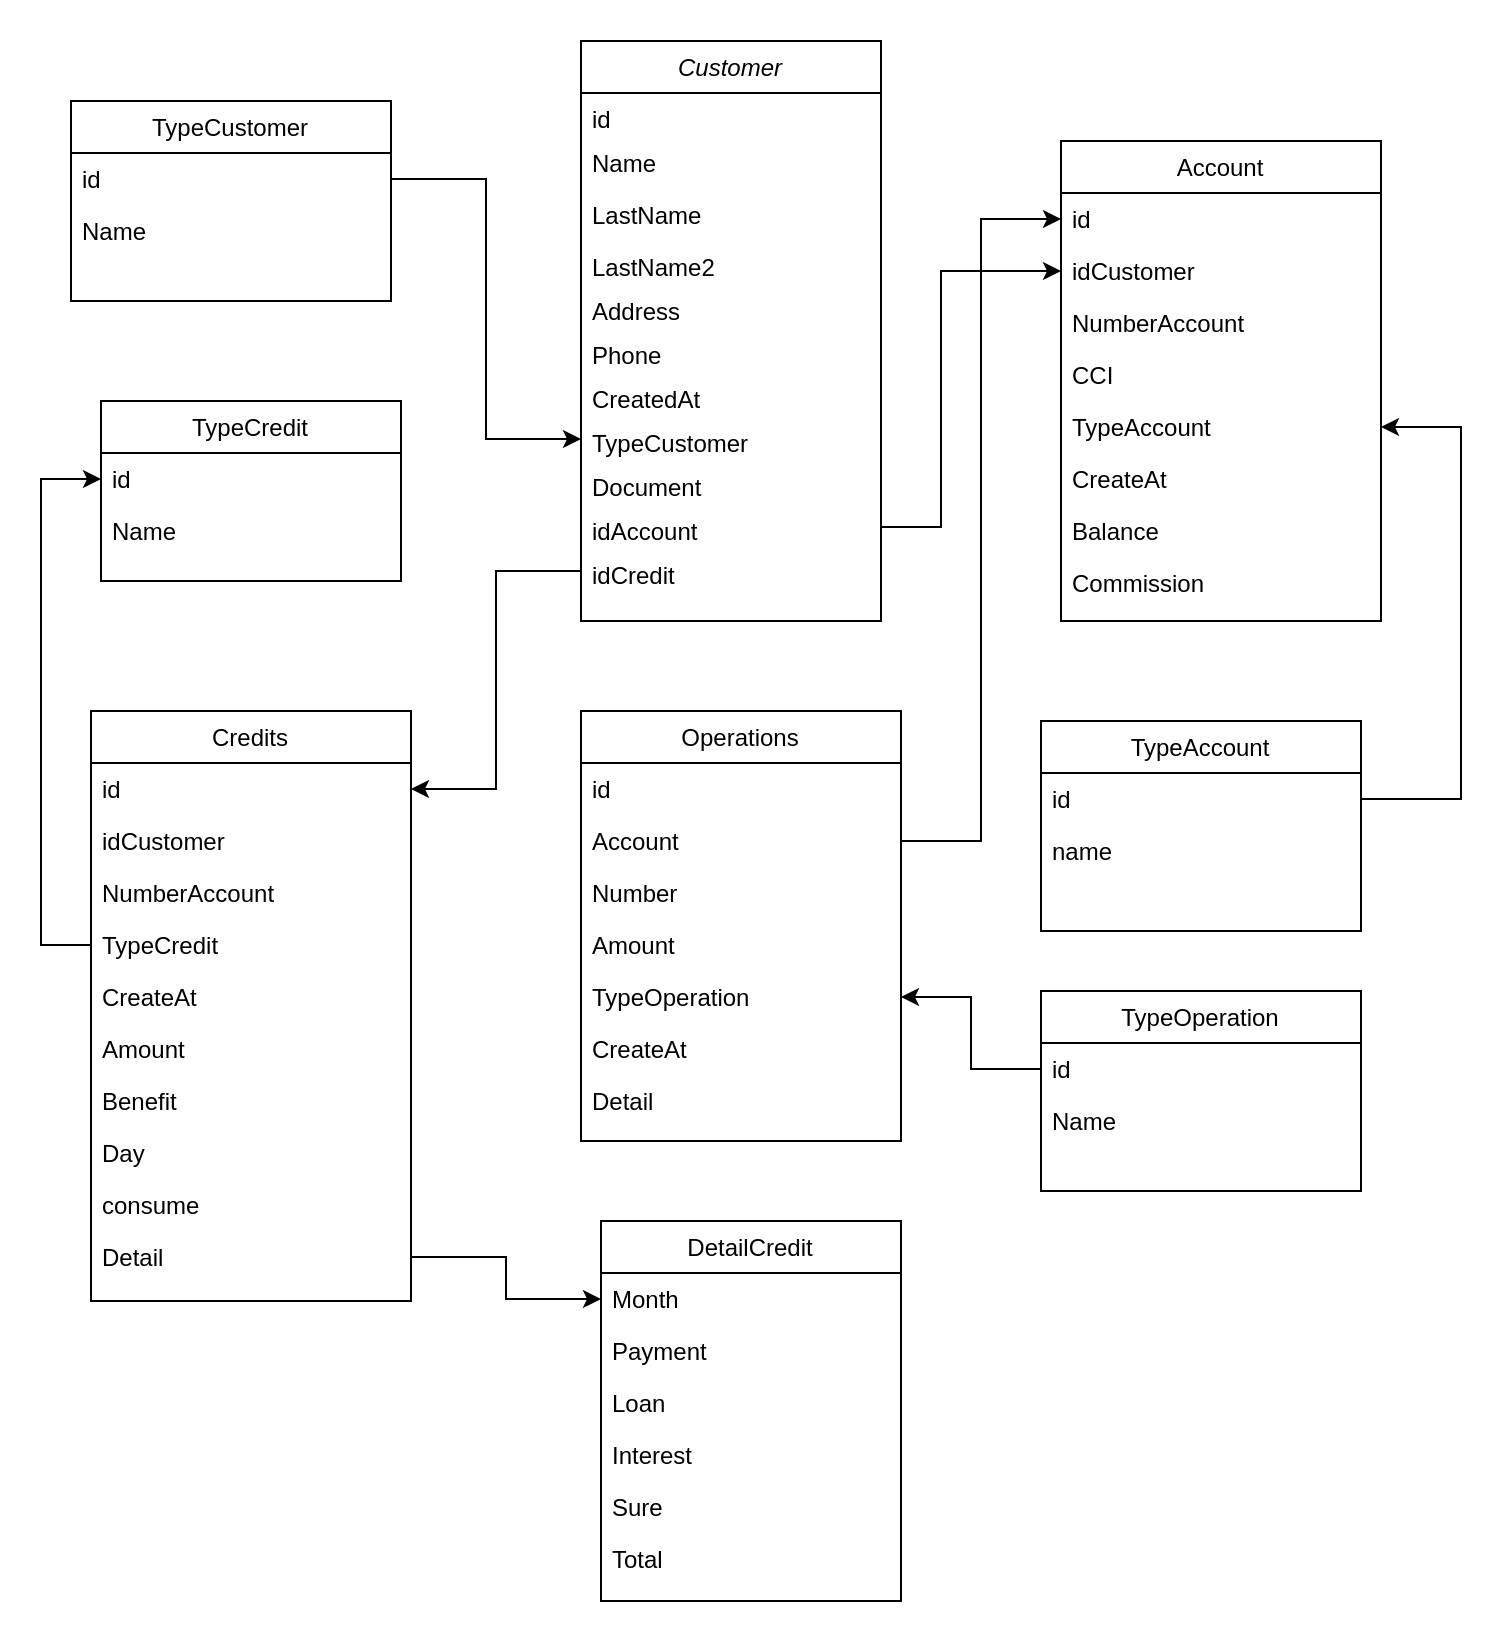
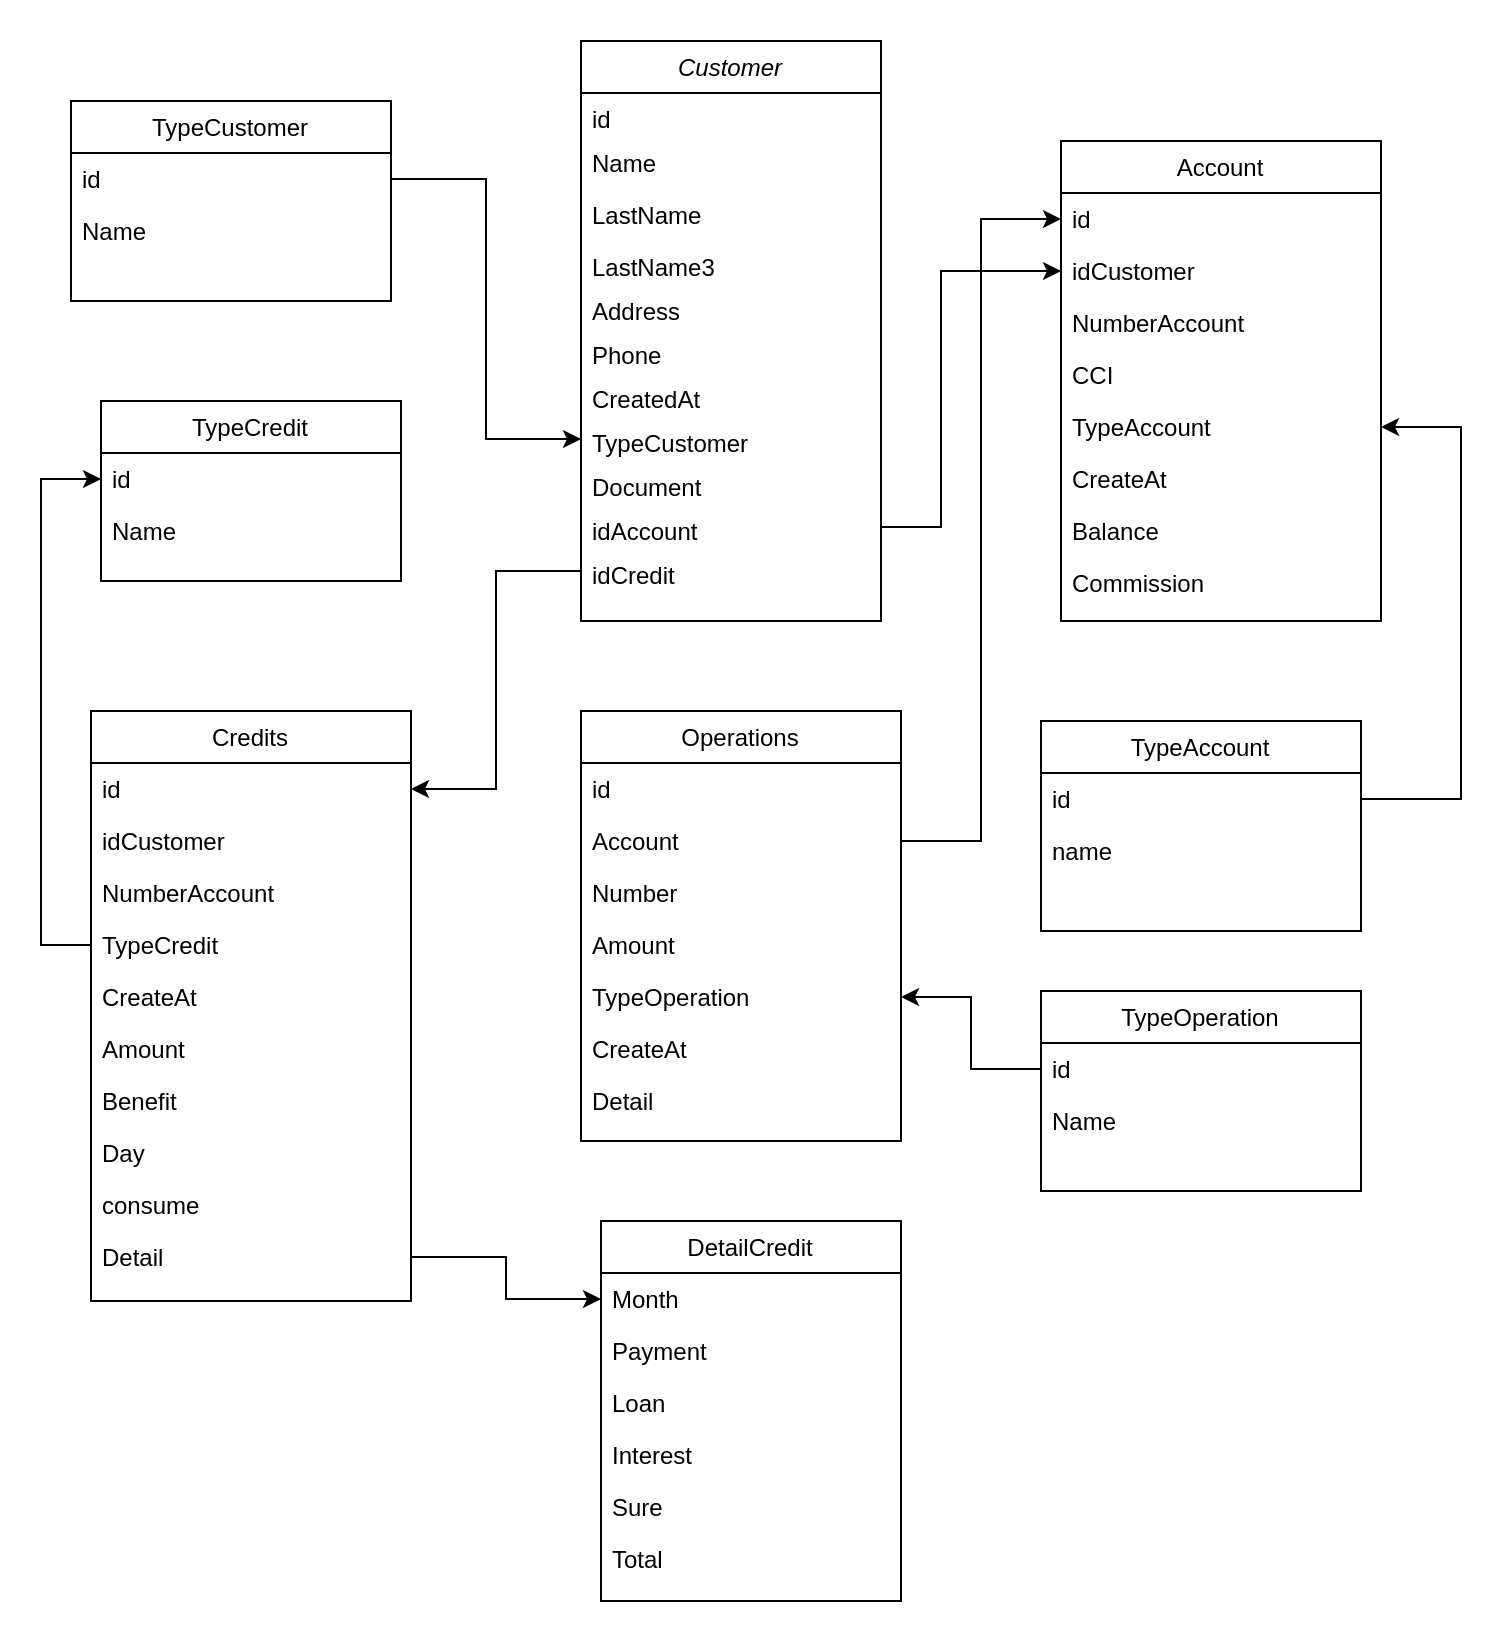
(652, 268) -> (652, 268)
